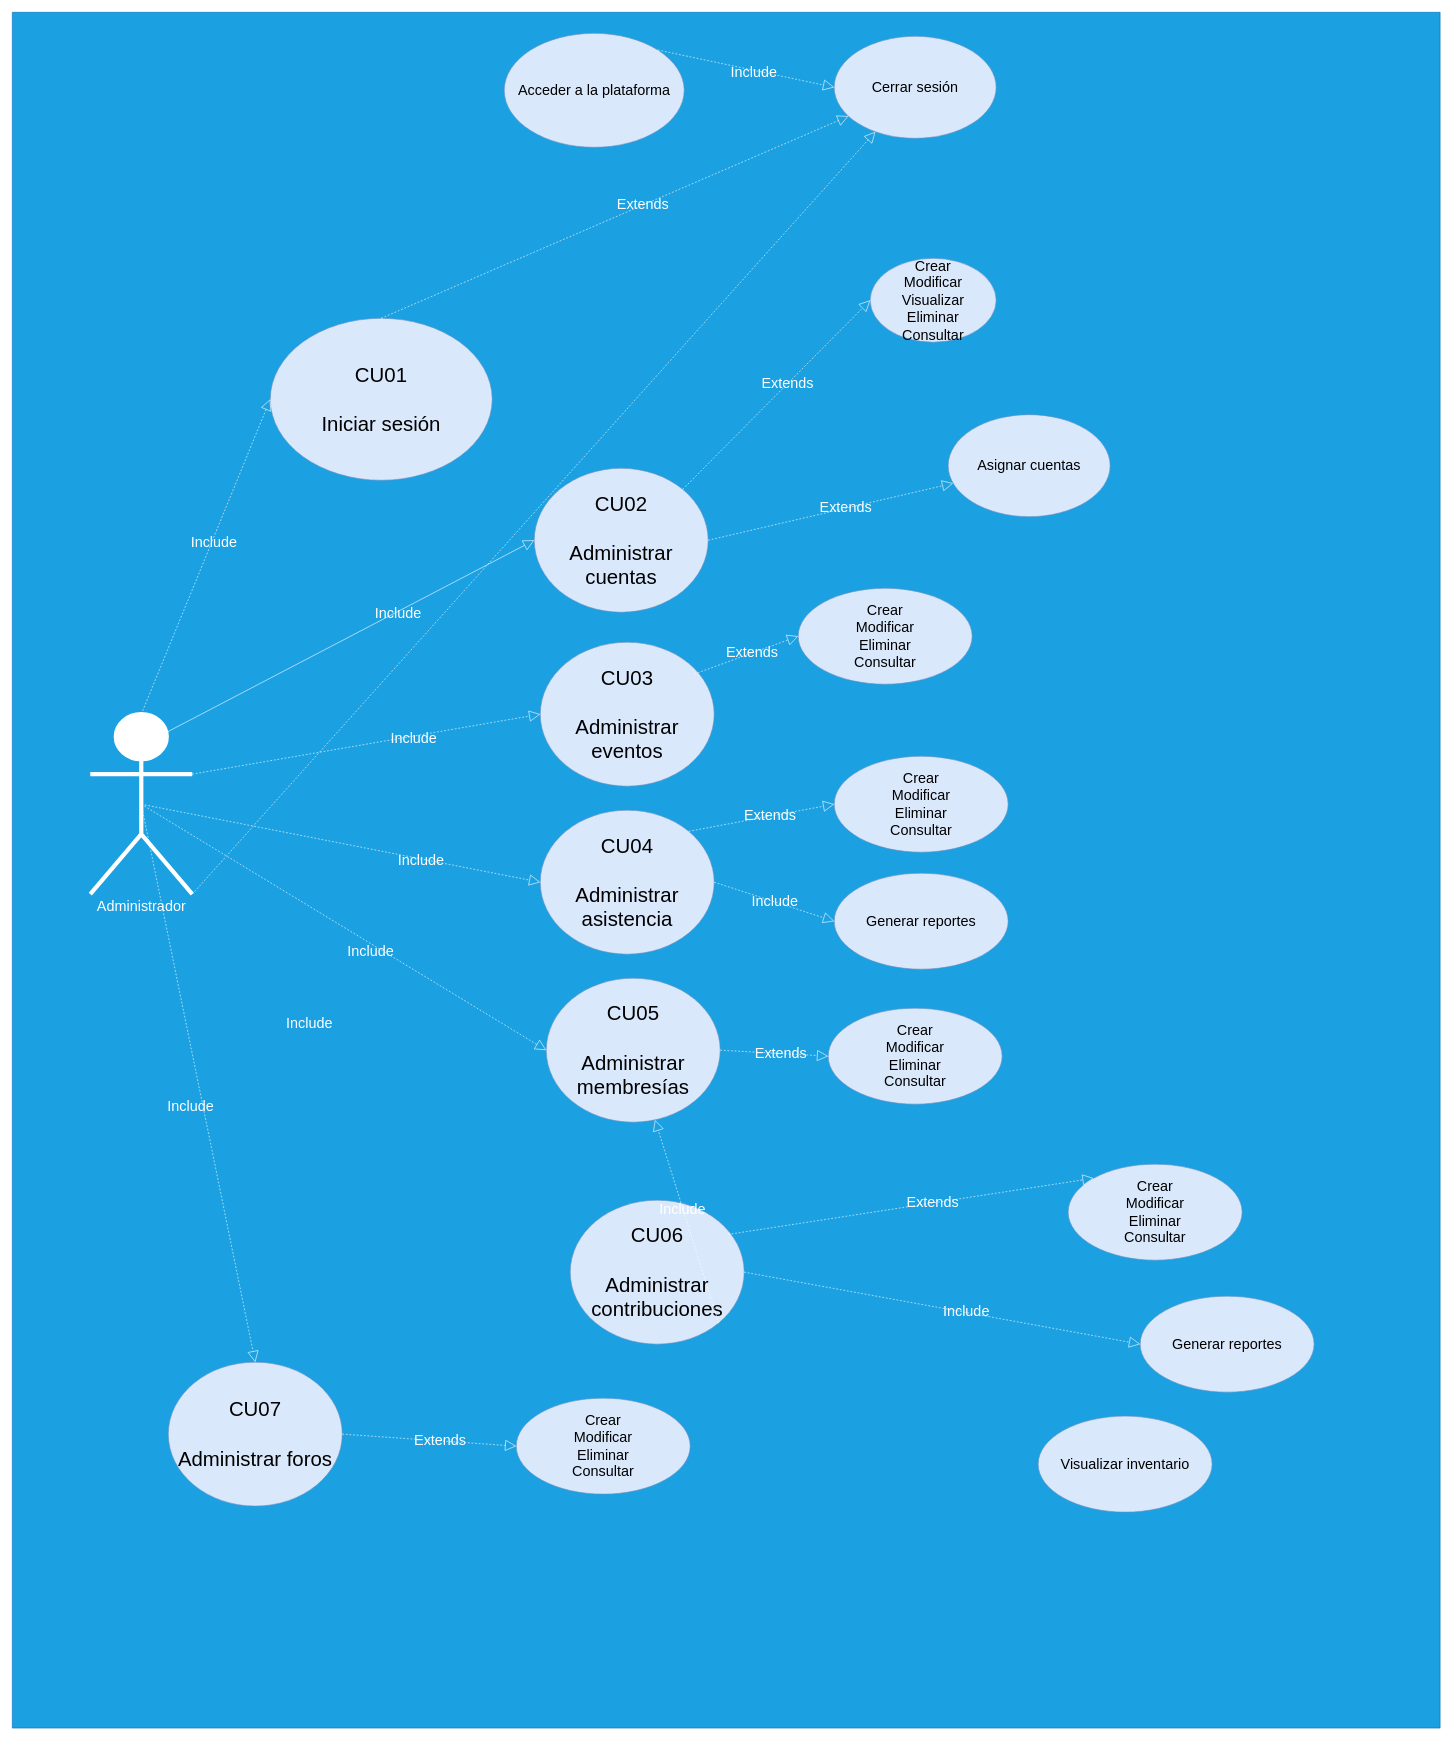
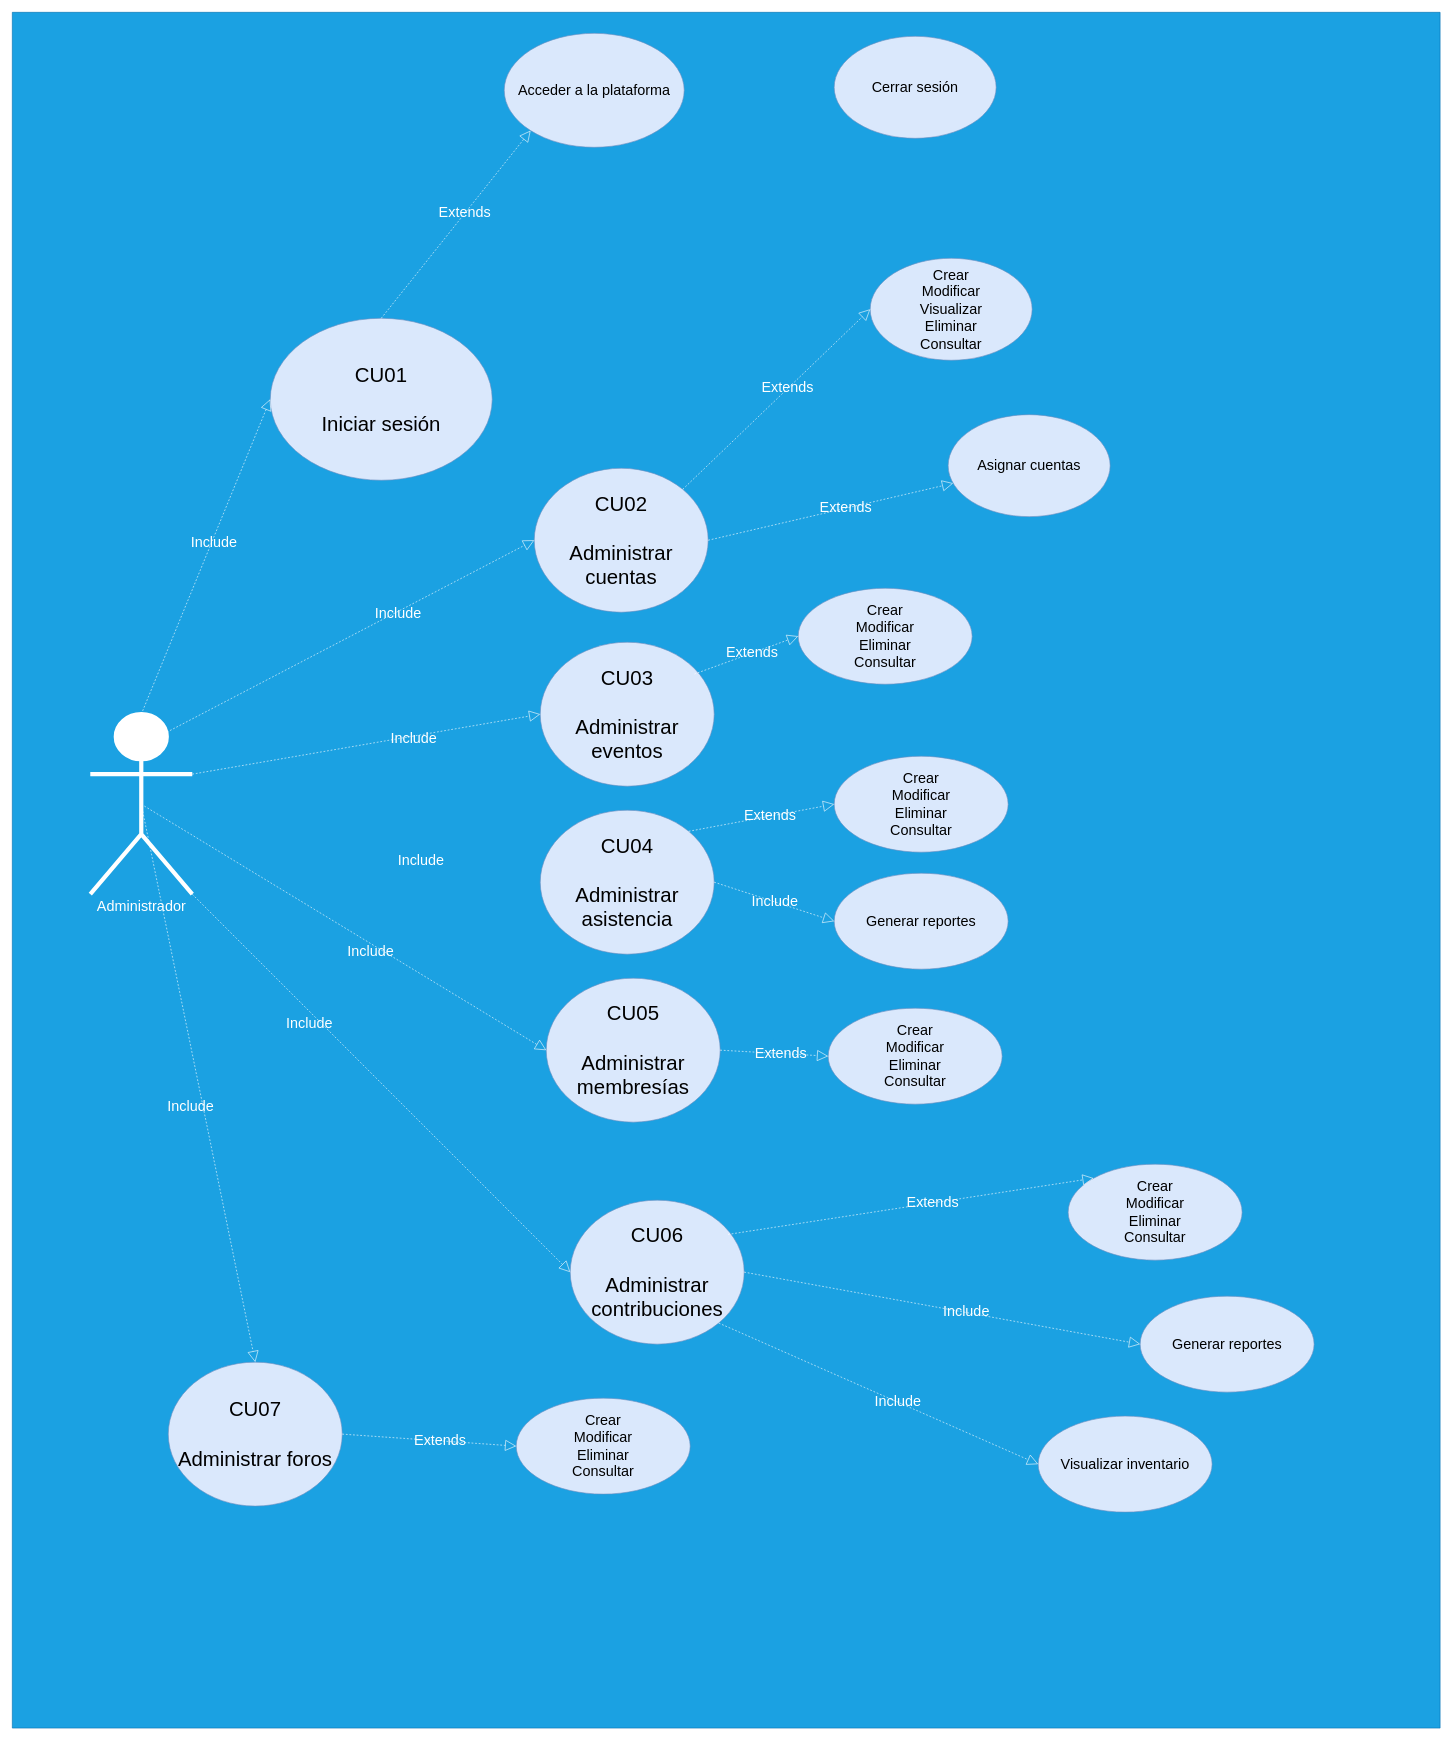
(685, 56) -> none
(646, 204) -> (389, 308)
(933, 300) -> (951, 309)
(530, 517) -> (378, 1080)
(324, 650) -> (324, 650)
(338, 843) -> none
(670, 1167) -> (894, 1400)
